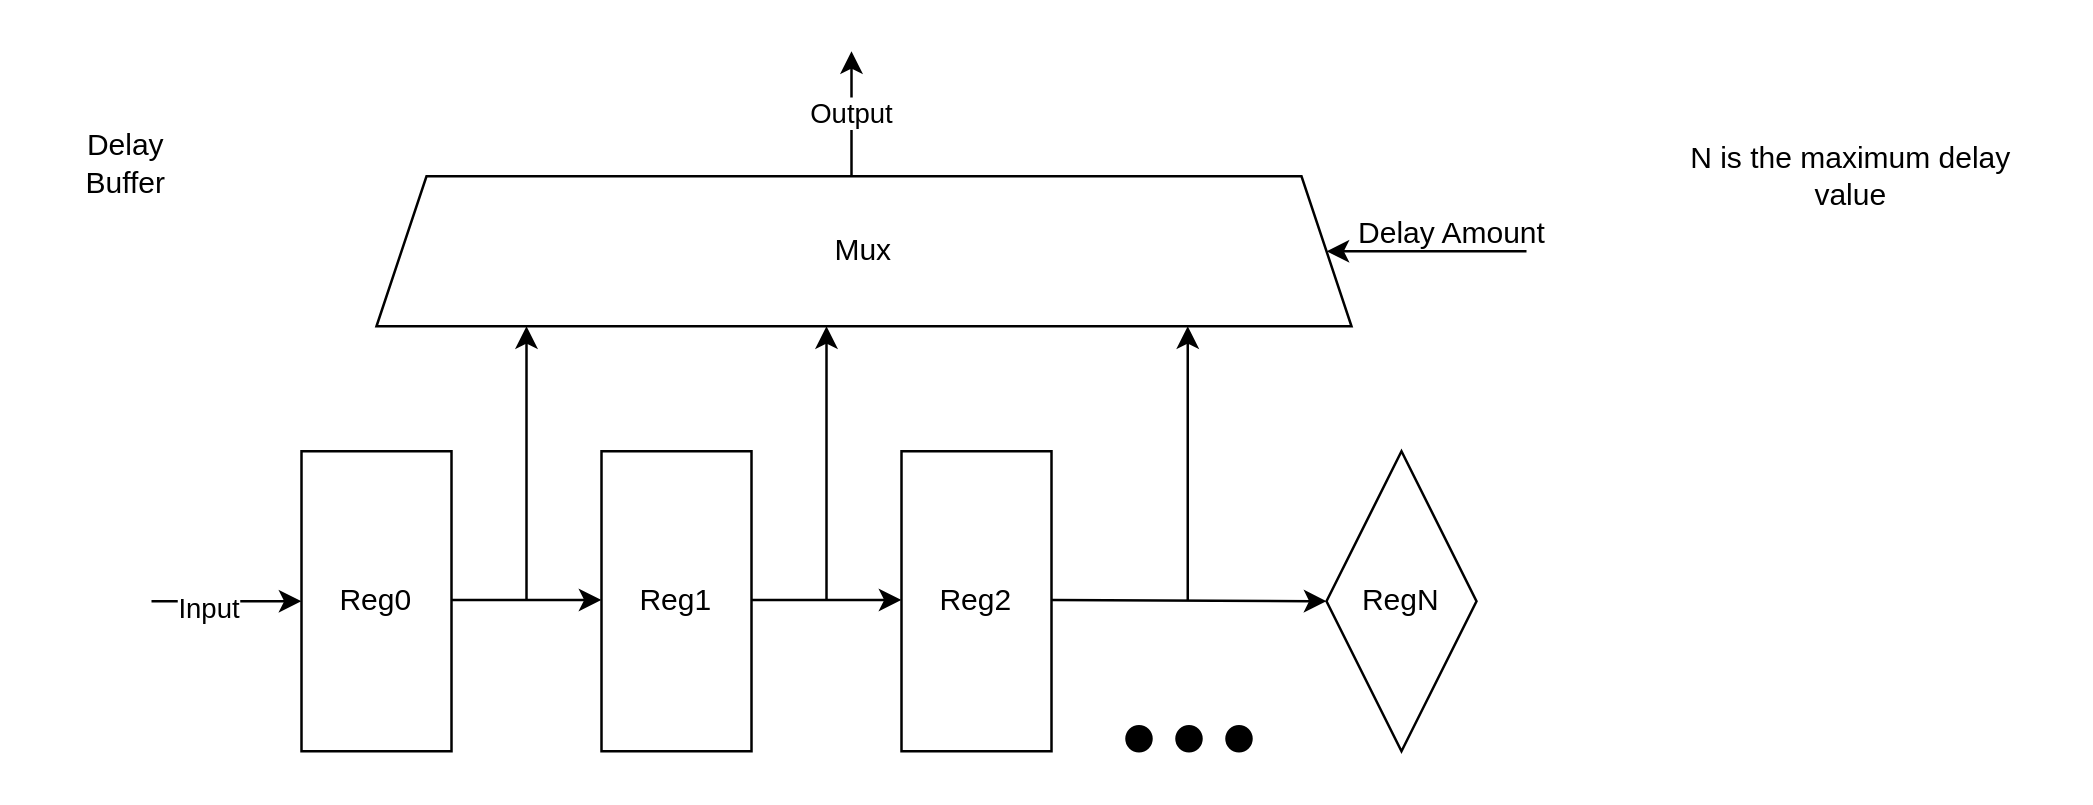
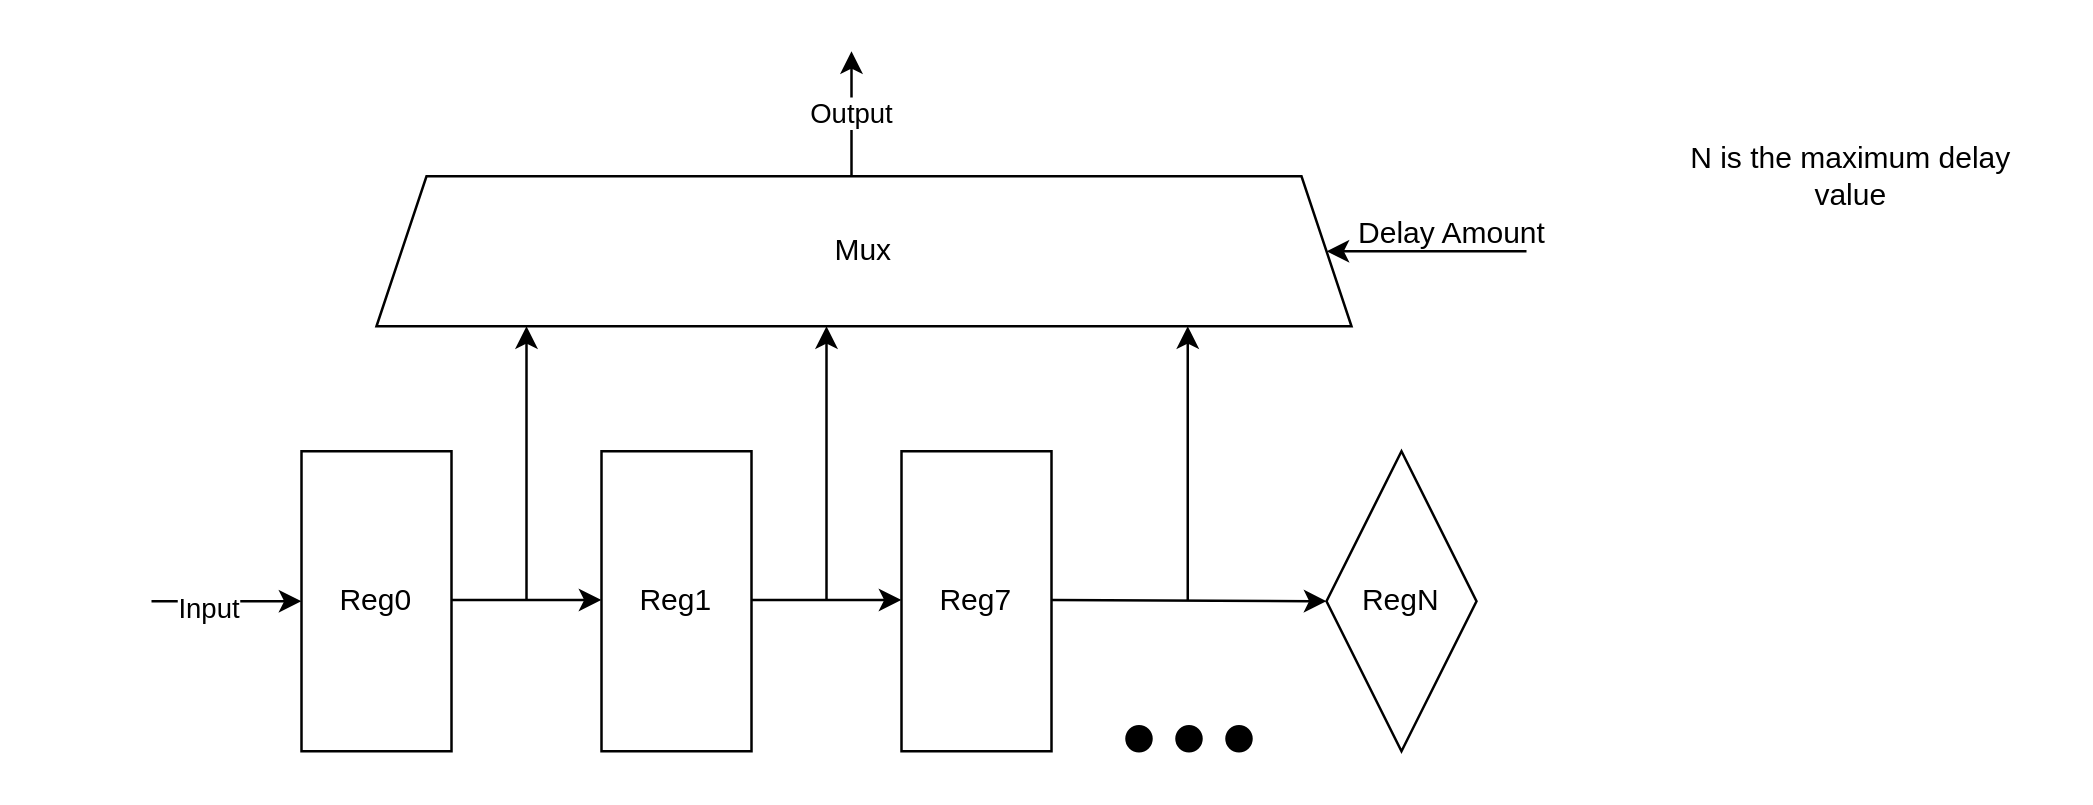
(126, 164) -> none
(976, 601) -> (976, 601)
